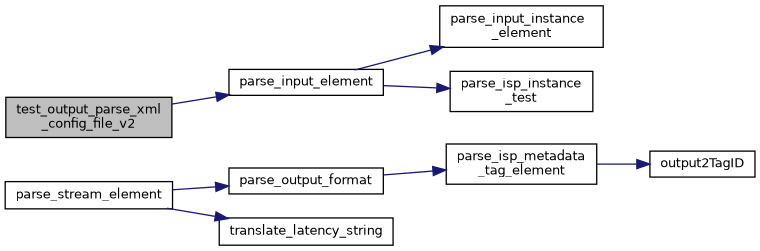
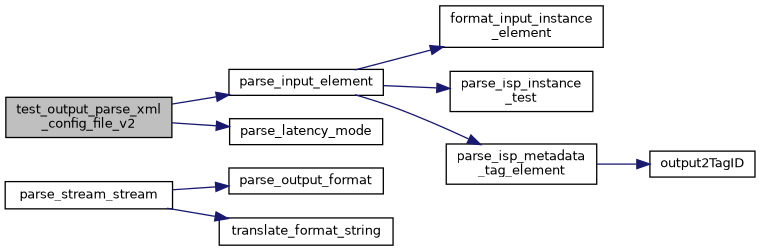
(521, 27) -> (521, 27)
none -> (306, 132)
(408, 173) -> (413, 115)
(89, 195) -> (89, 195)
(306, 232) -> (306, 232)
